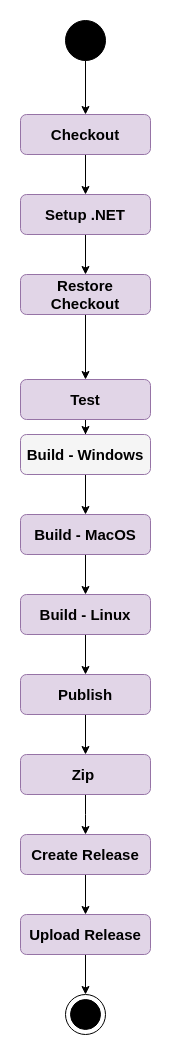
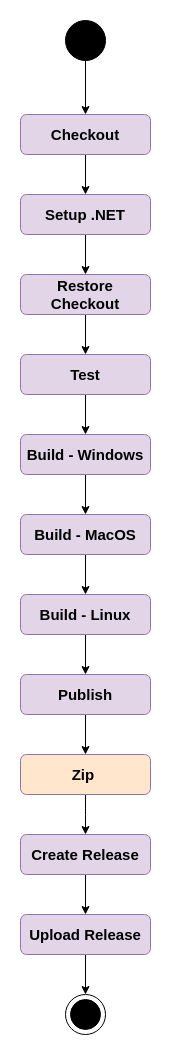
(86, 400) -> (86, 375)
(86, 455) -> (86, 455)
(86, 775) -> (86, 775)
